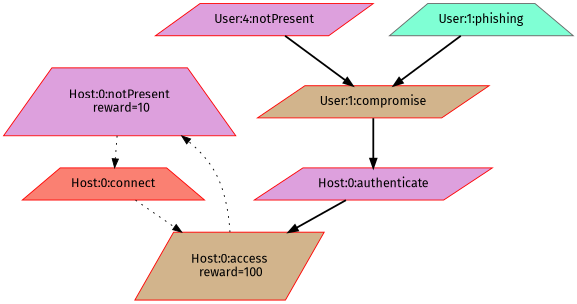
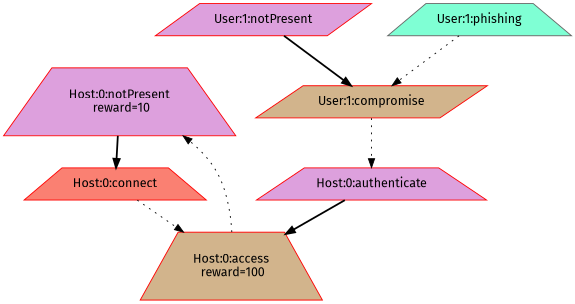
(264, 20) -> (263, 20)
(431, 58) -> (429, 58)
(373, 138) -> (372, 138)
(116, 147) -> (117, 147)
(373, 184) -> (372, 184)
(230, 266) -> (231, 266)
